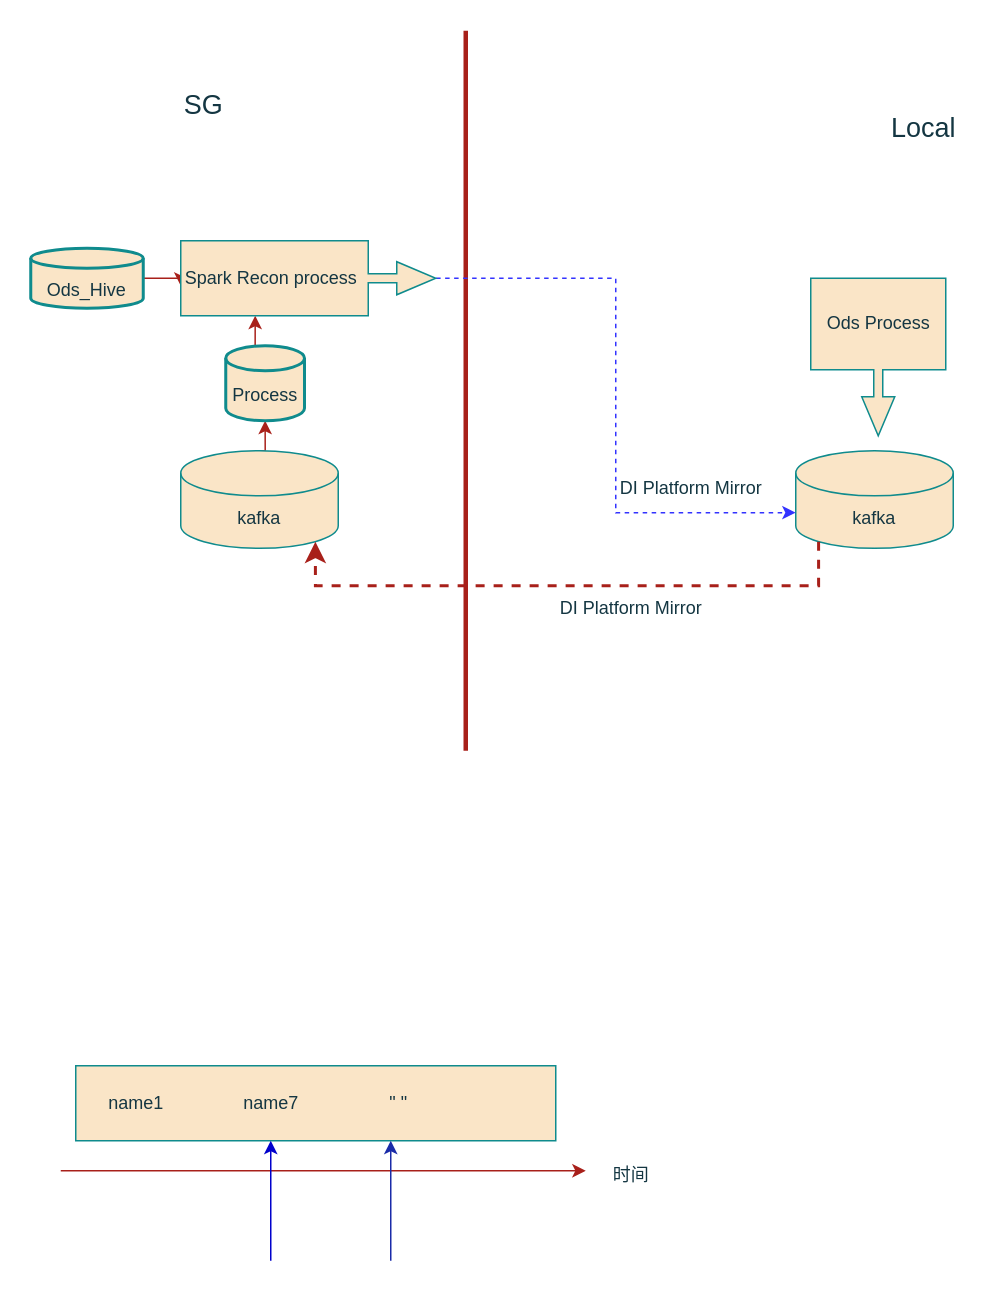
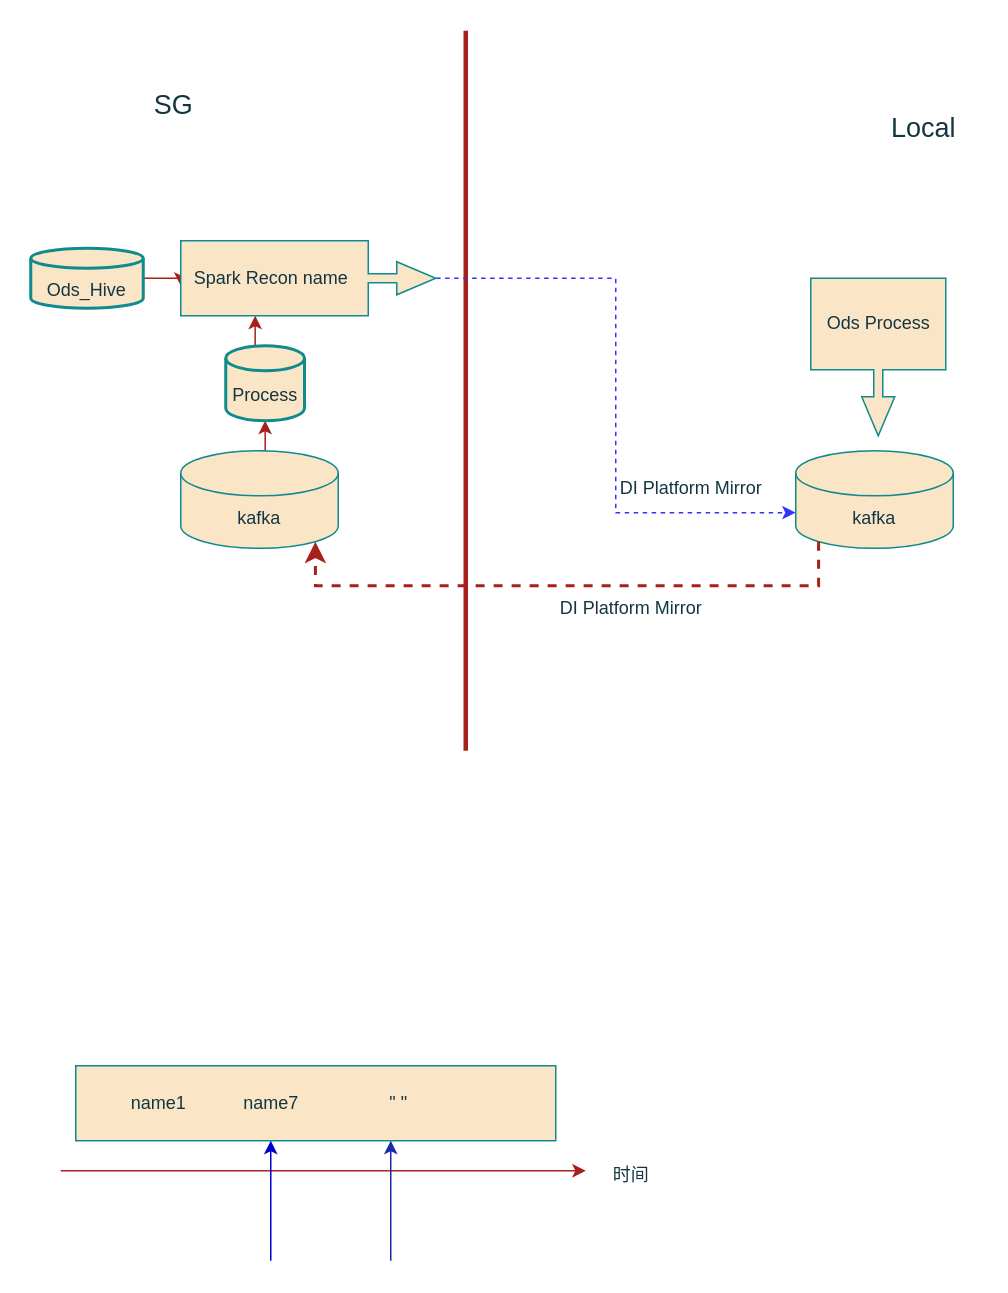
(203, 106) -> (173, 106)
(272, 278) -> (272, 278)
(136, 1103) -> (158, 1103)
